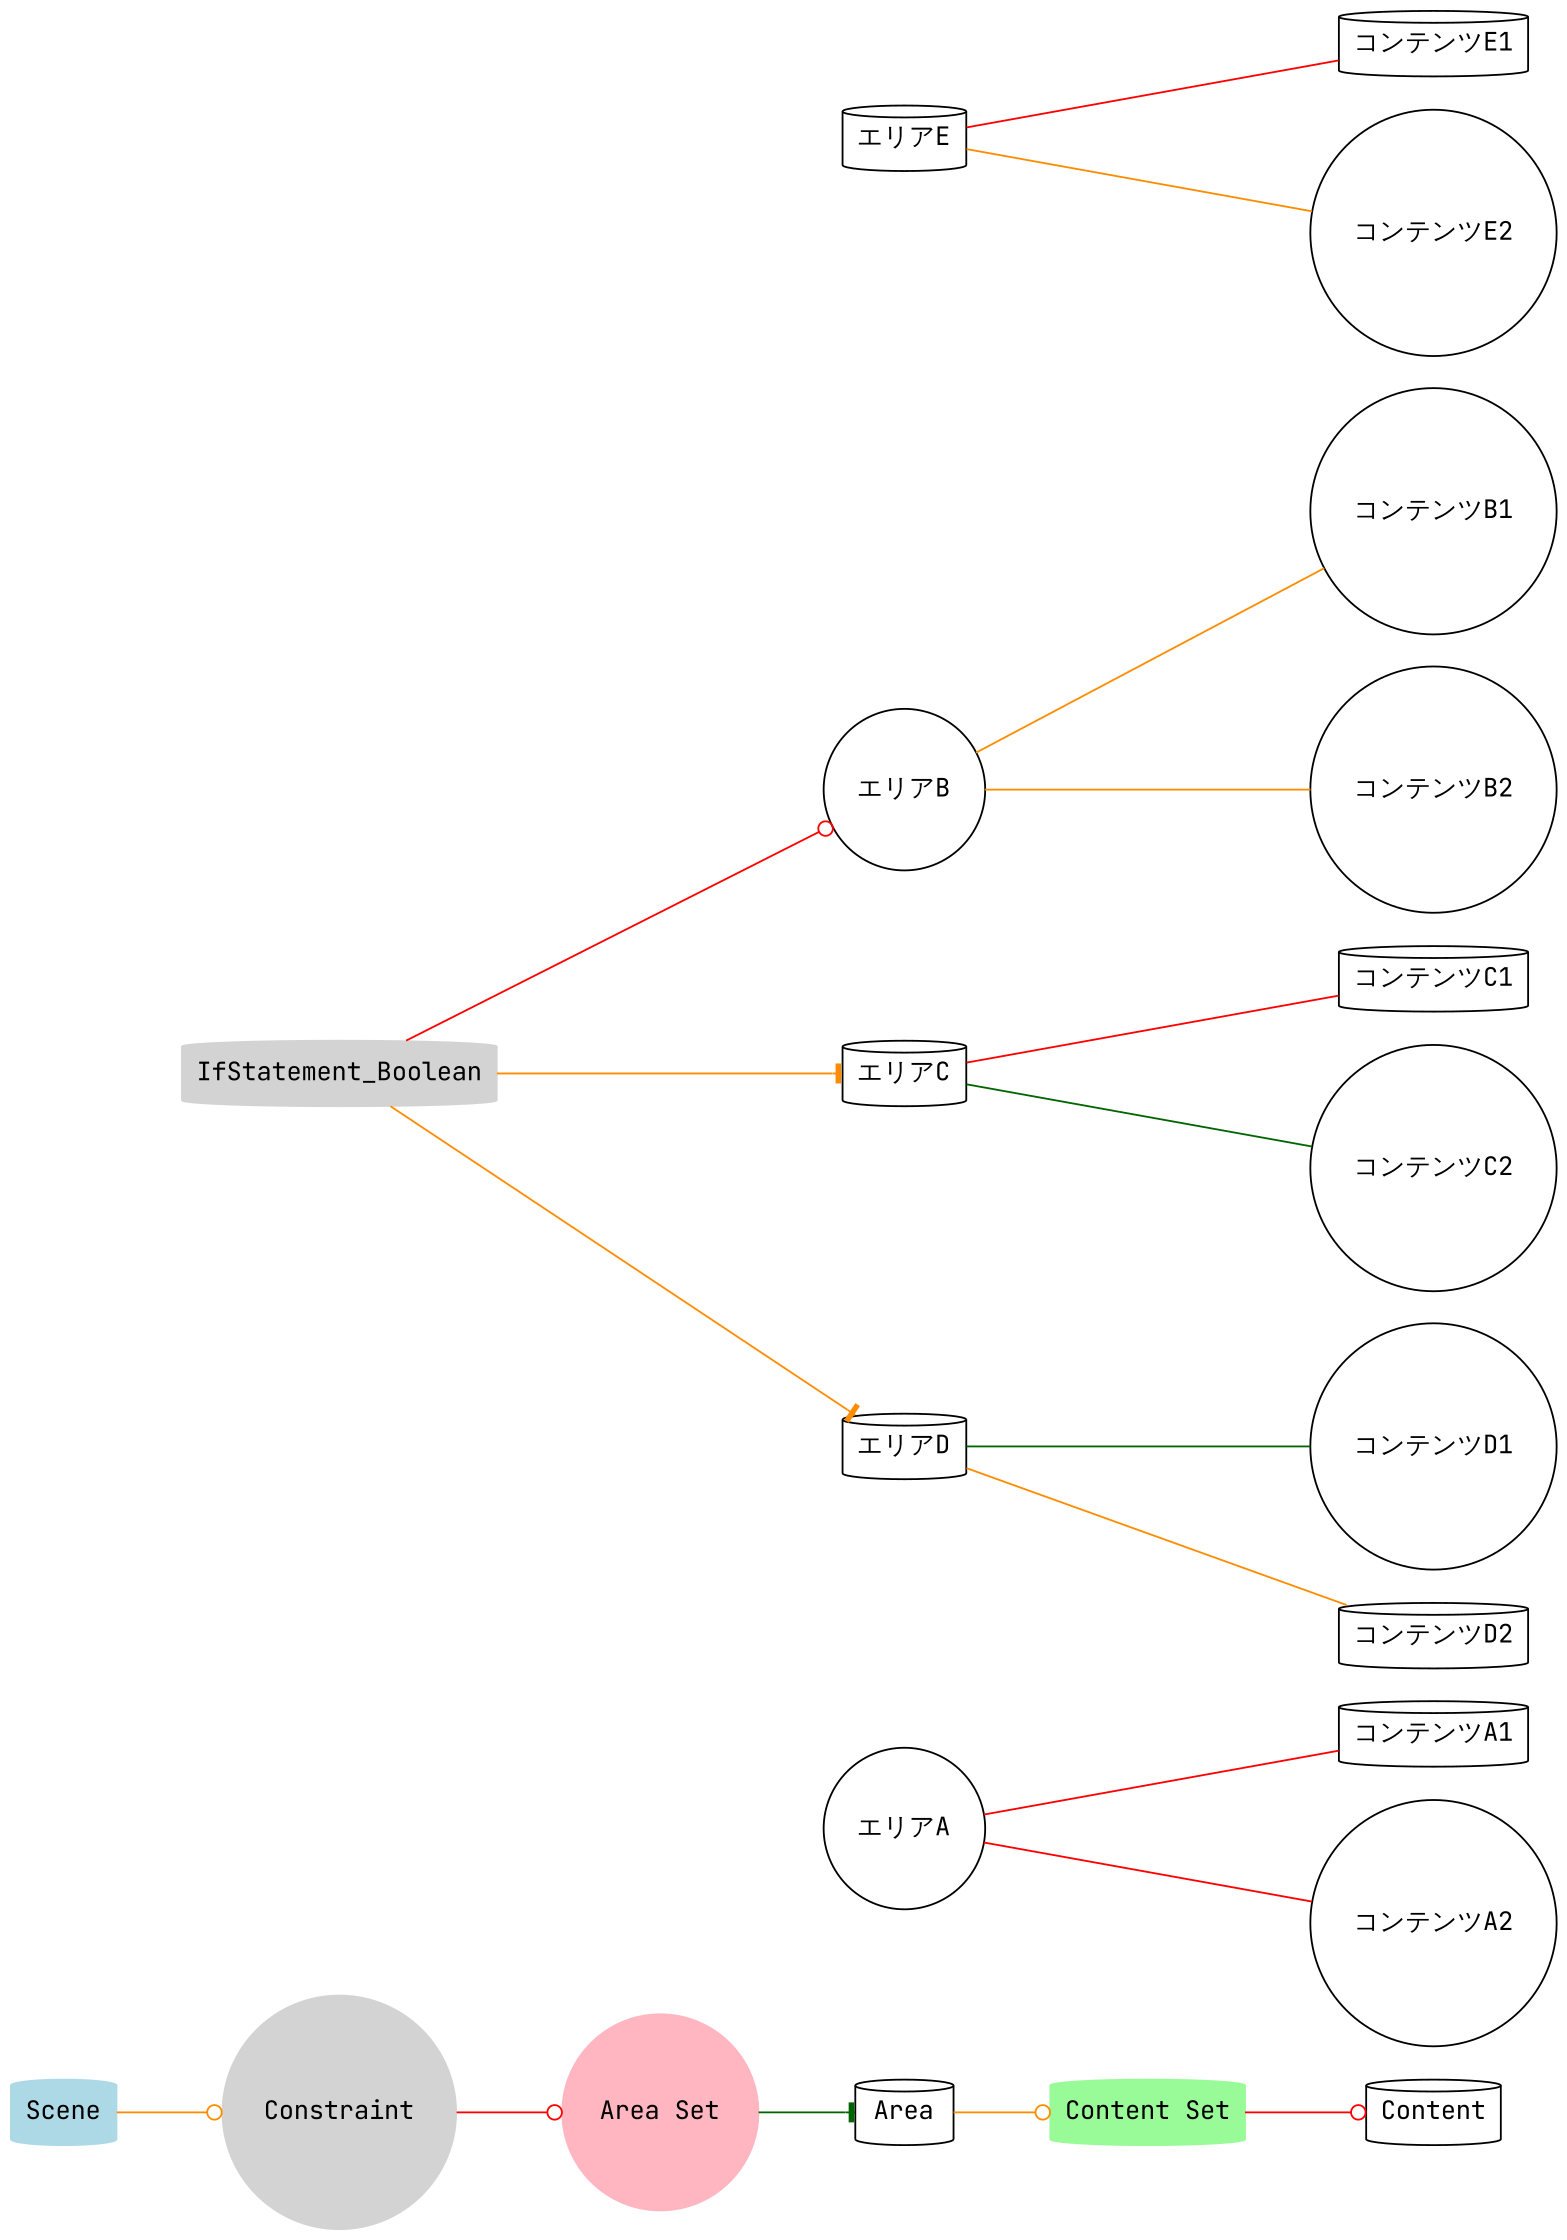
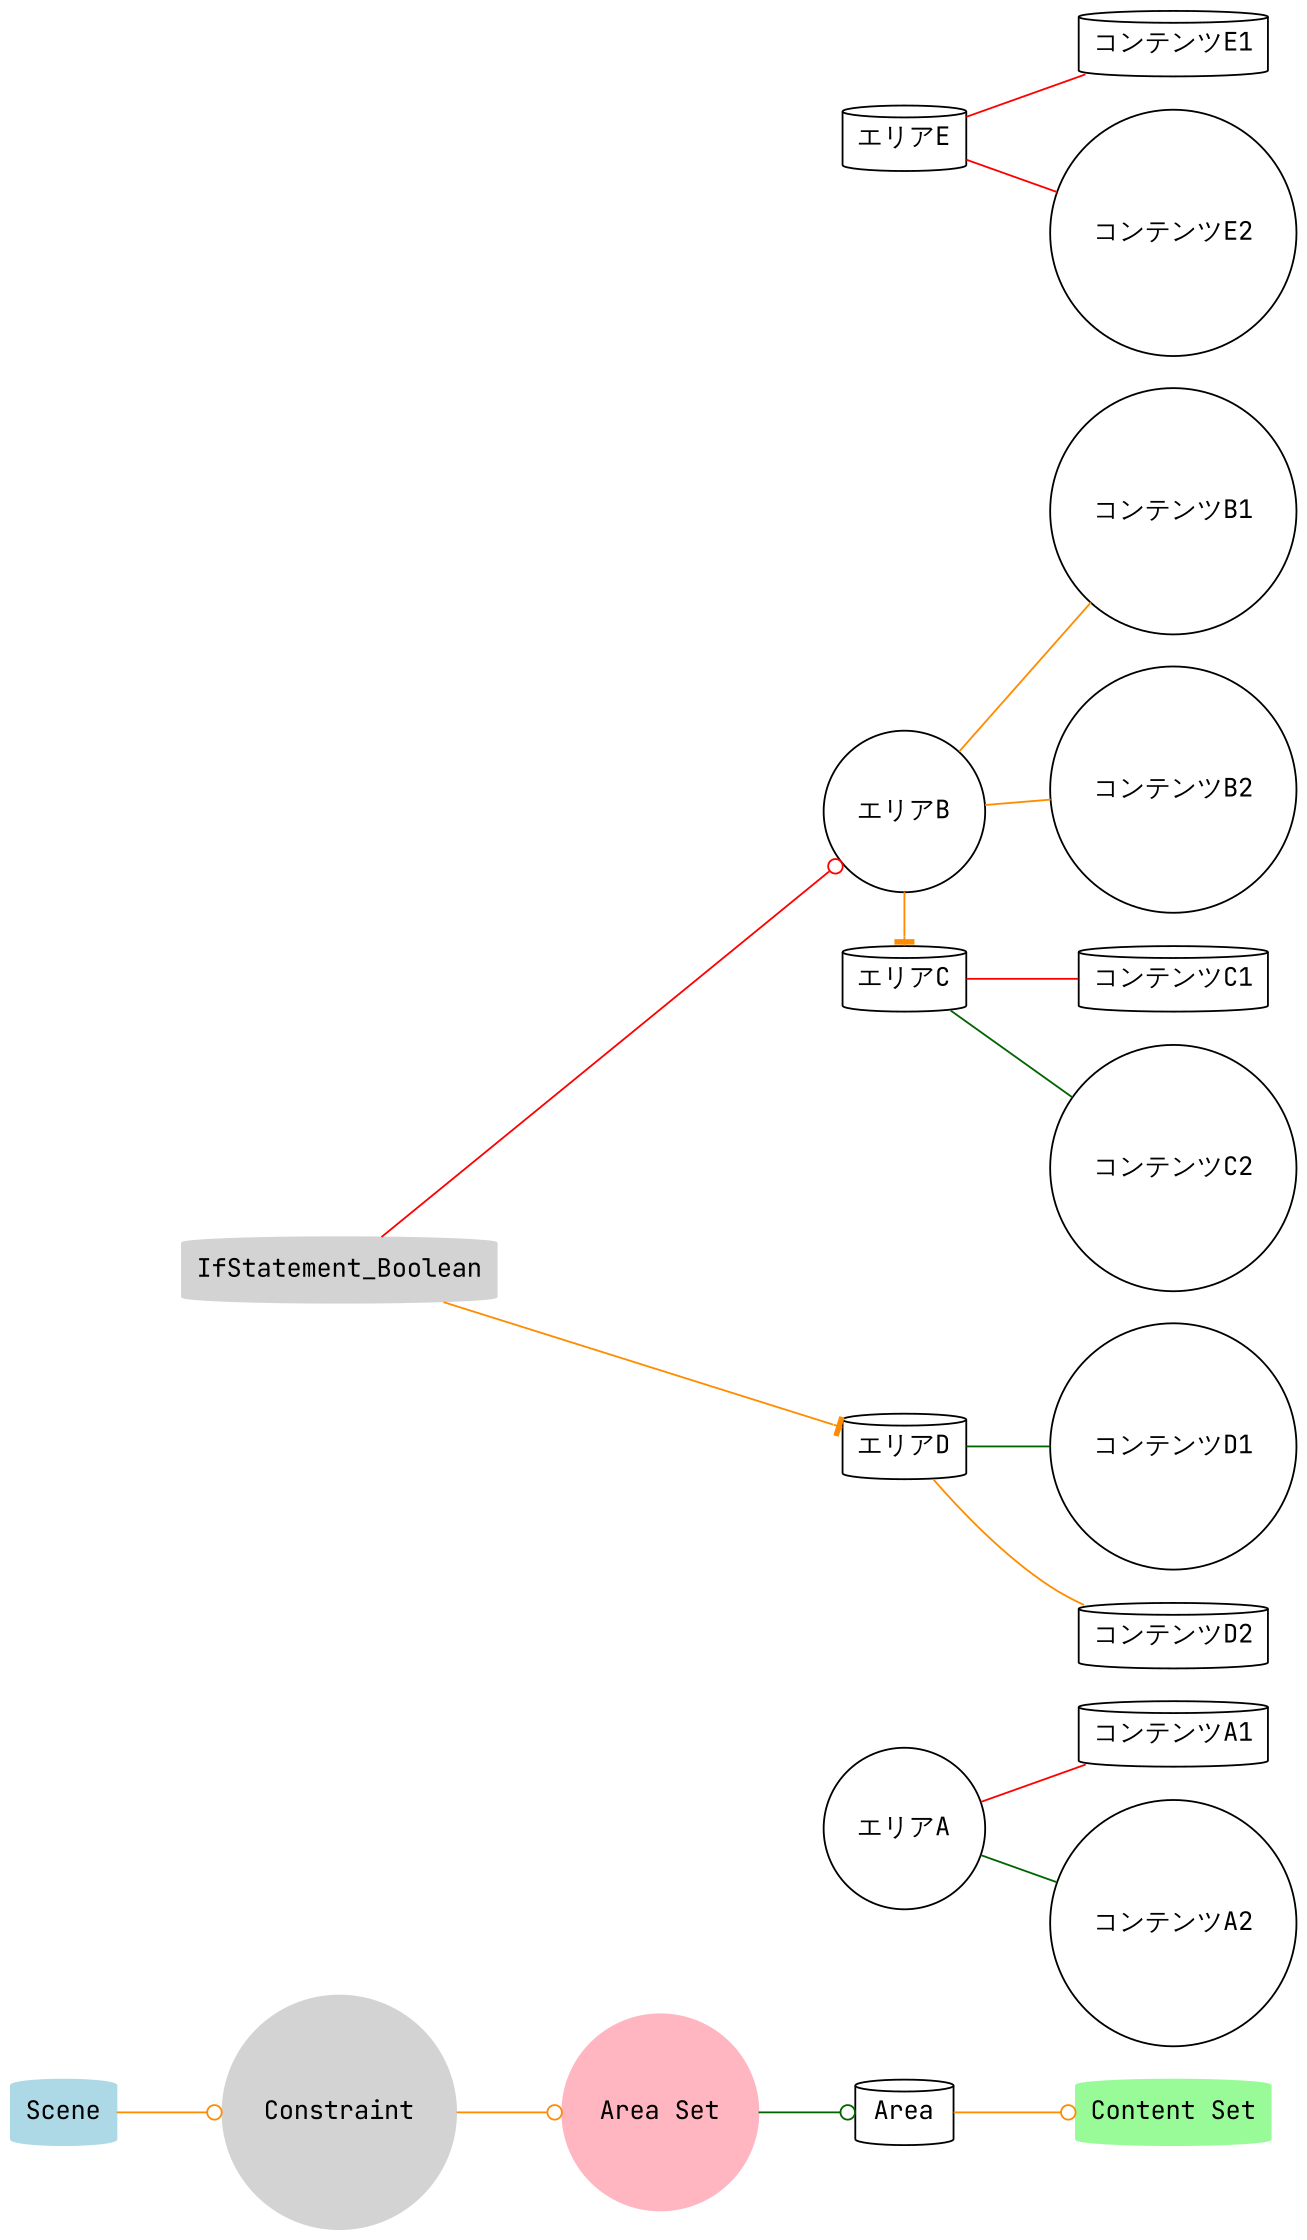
(1139, 180) -> (1012, 176)
(665, 1073) -> (904, 914)
(1148, 1872) -> (1019, 1869)
(502, 2112) -> (502, 2112)
(802, 2112) -> (799, 2112)
(1434, 2112) -> none
